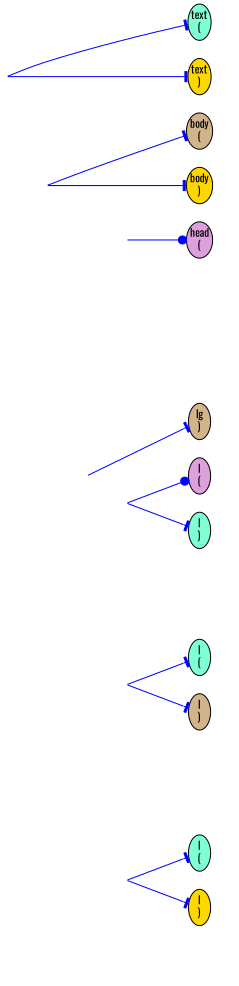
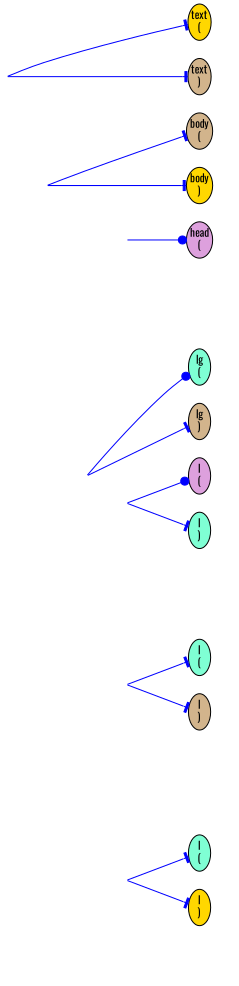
(200, 22) -> (200, 22)
(200, 77) -> (200, 77)
none -> (200, 367)
